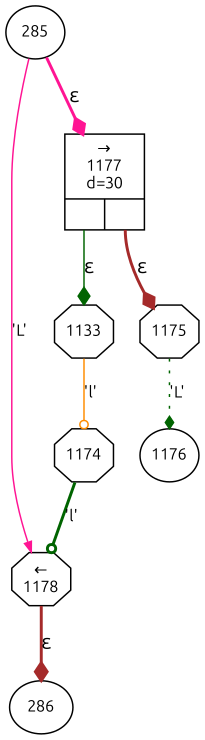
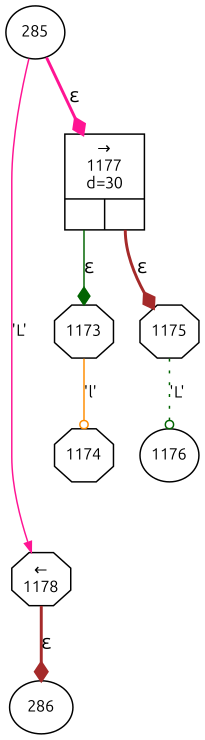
(84, 332) -> (84, 332)
(169, 389) -> (169, 389)
(64, 513) -> none
